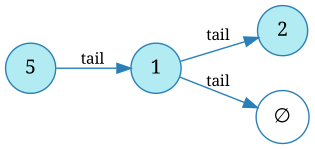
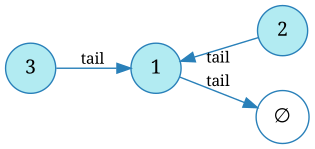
(213, 51) -> (226, 47)
(31, 68) -> (31, 68)
